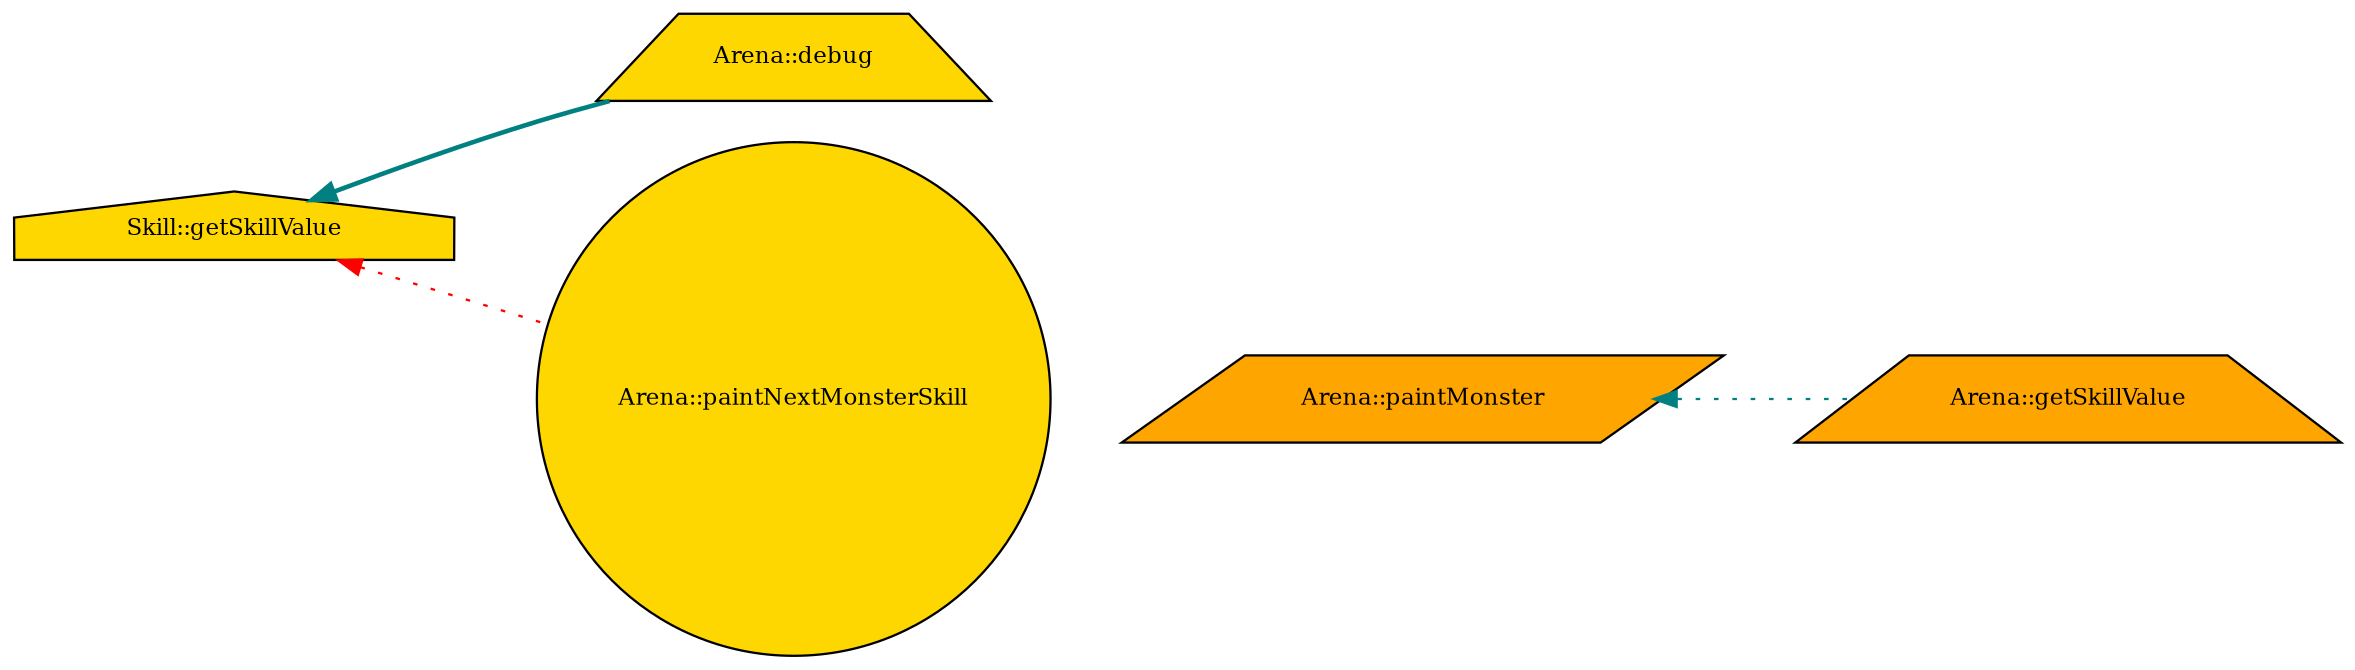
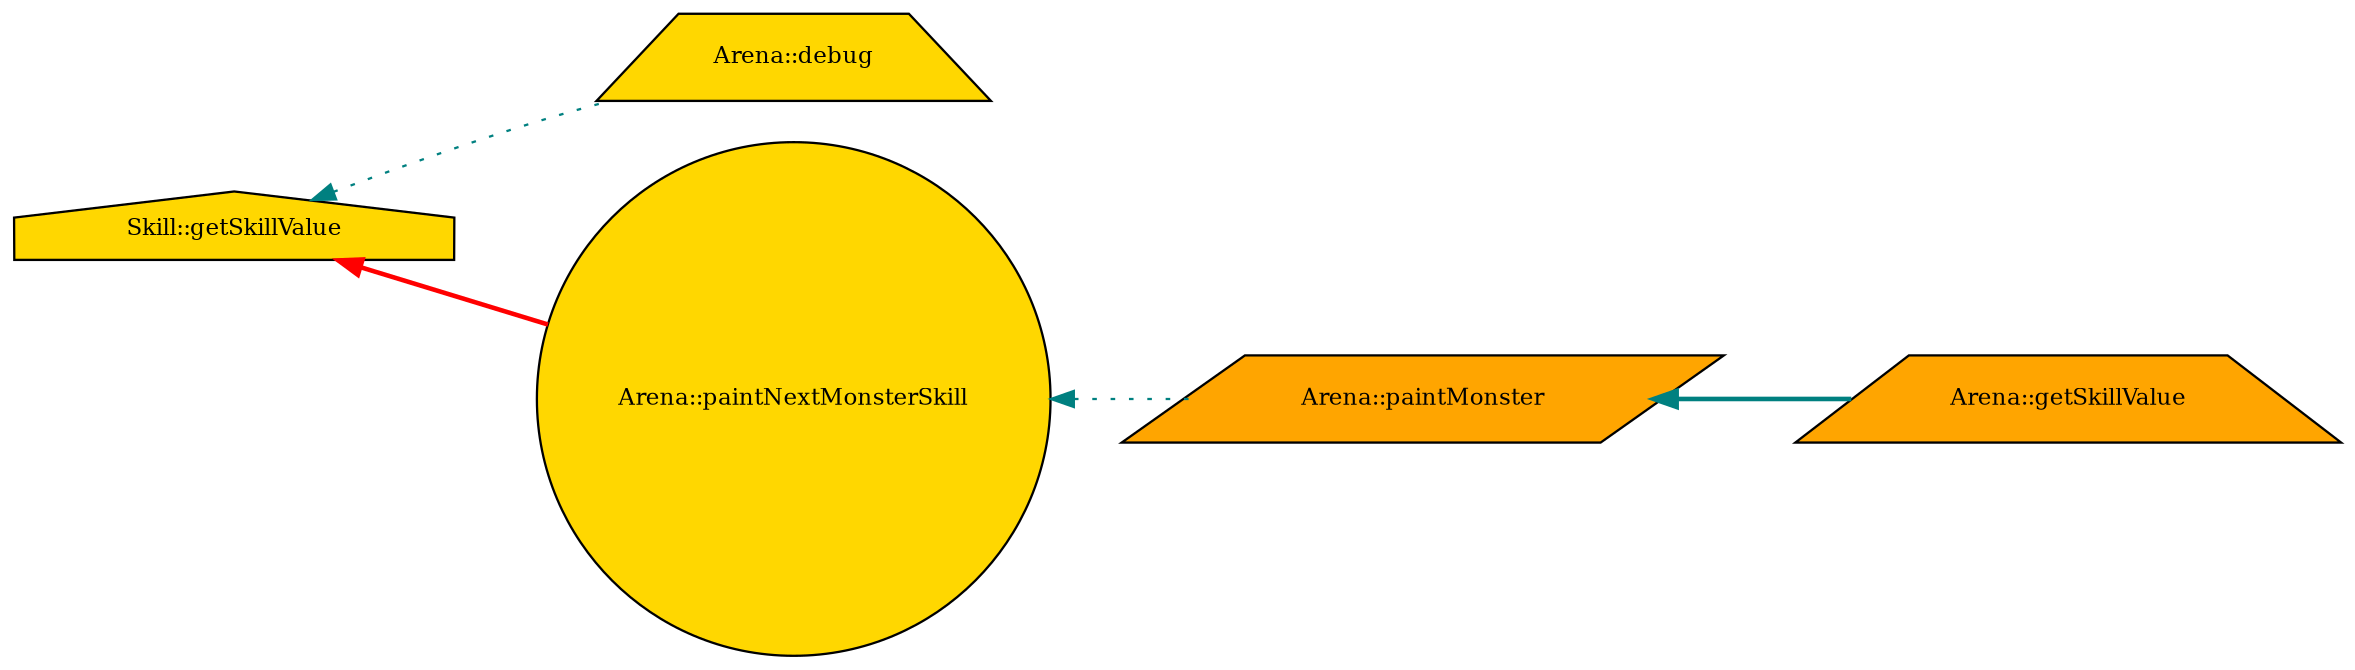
(470, 143) -> (470, 143)
(454, 296) -> (454, 296)
none -> (1133, 399)
(1764, 399) -> (1764, 399)
